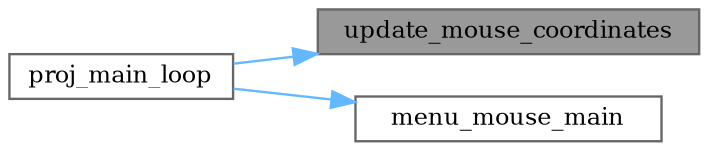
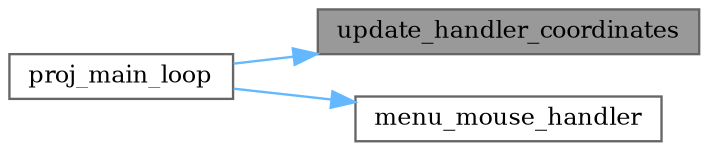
(508, 32) -> (508, 32)
(508, 119) -> (508, 119)
